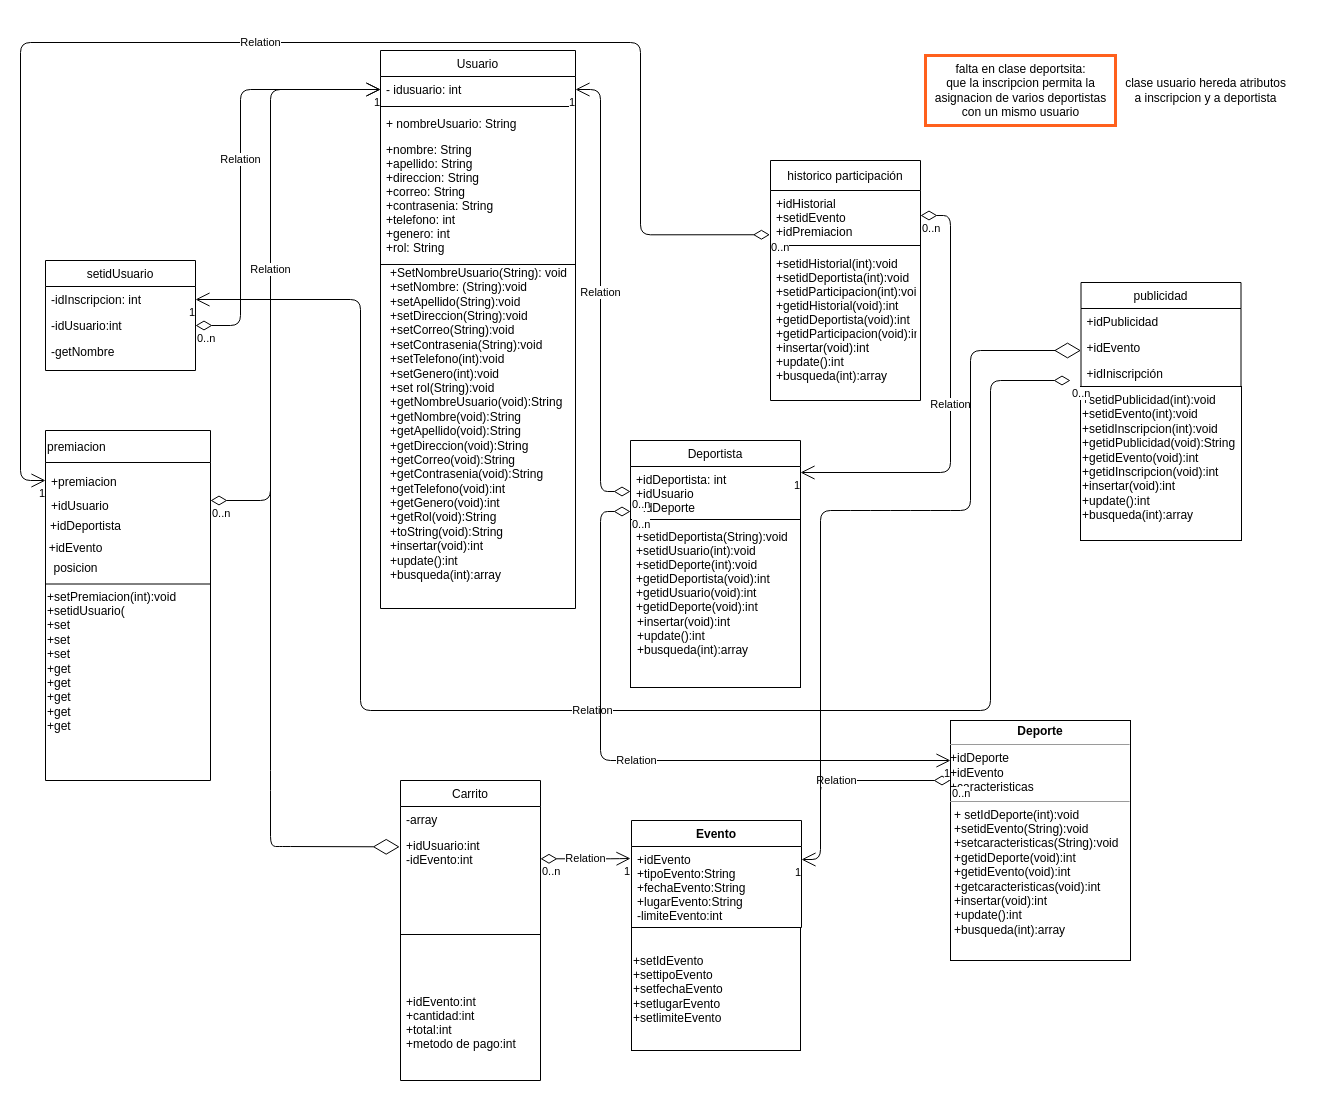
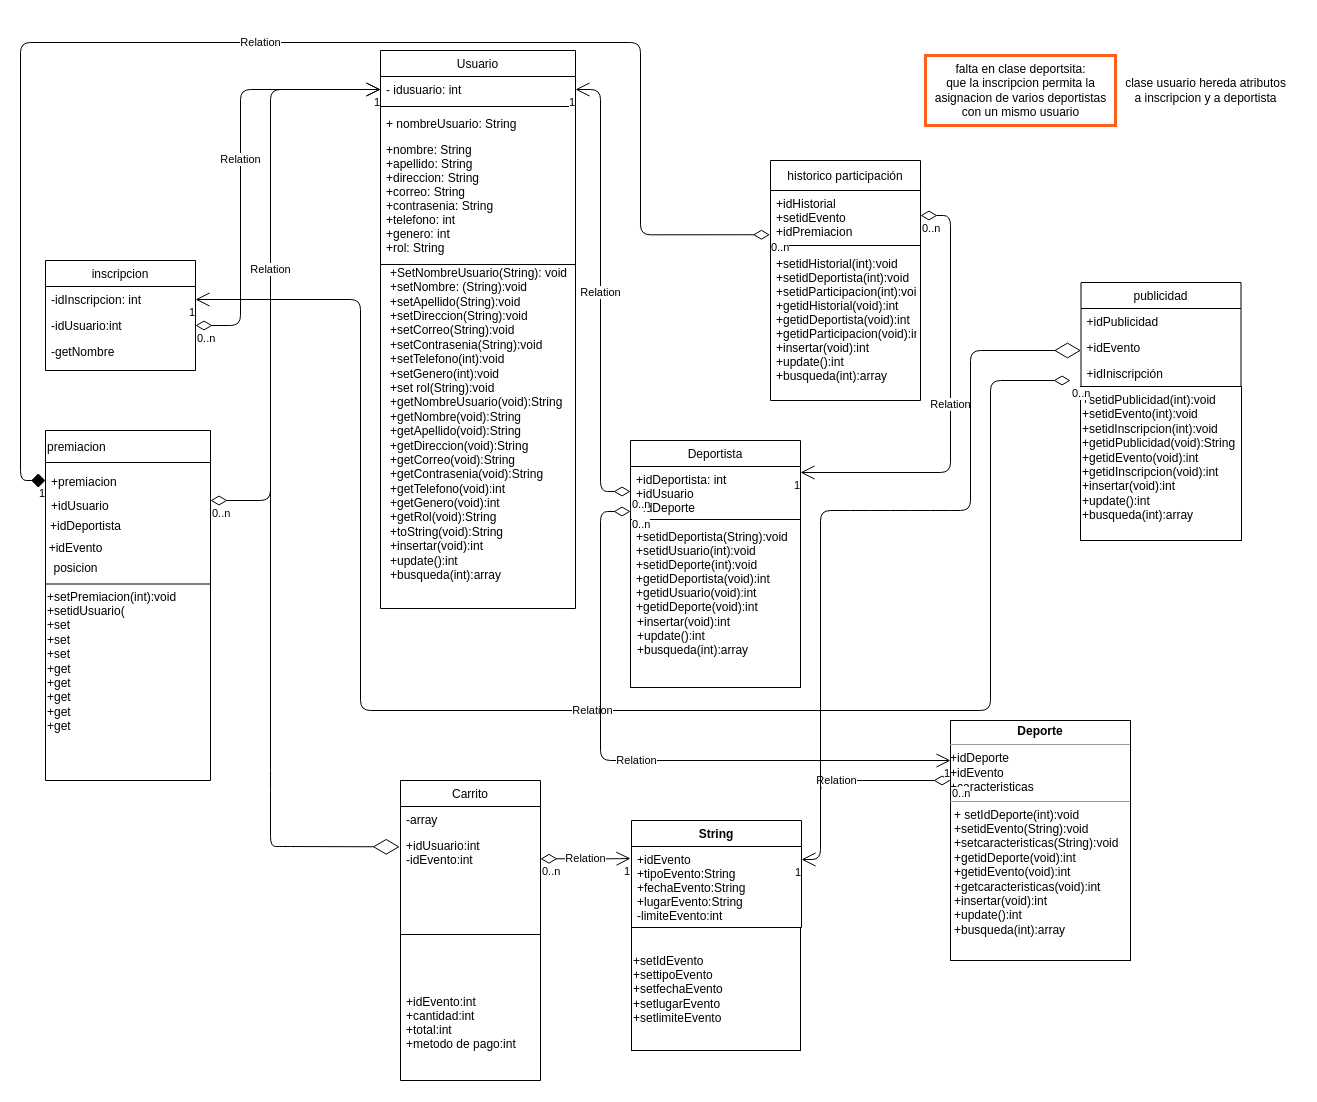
(120, 274) -> (120, 274)
(33, 481) -> (24, 480)
(716, 834) -> (716, 834)
